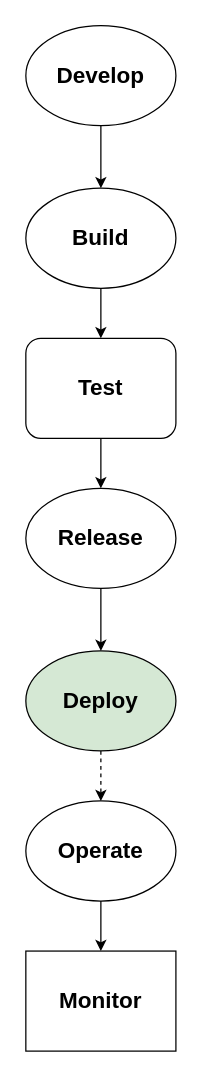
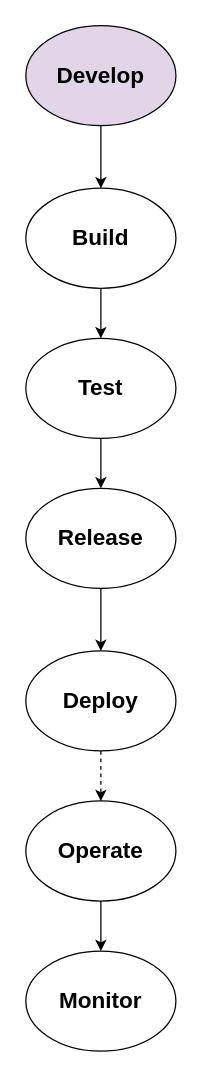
(101, 76) -> (101, 76)
(101, 388) -> (101, 388)
(101, 701) -> (101, 701)
(101, 1001) -> (101, 1001)
